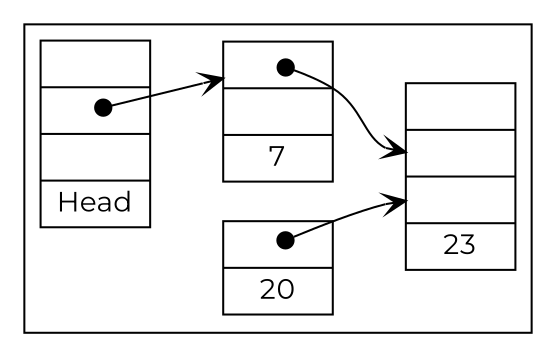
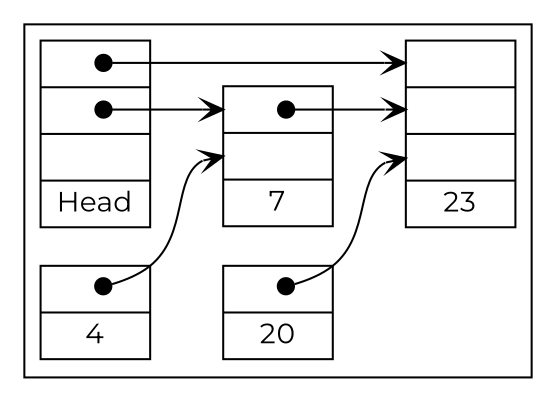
none -> (248, 63)
none -> (95, 312)
